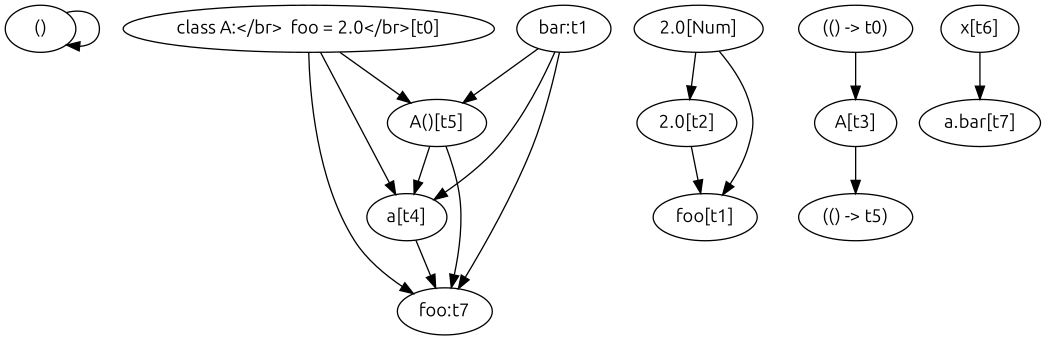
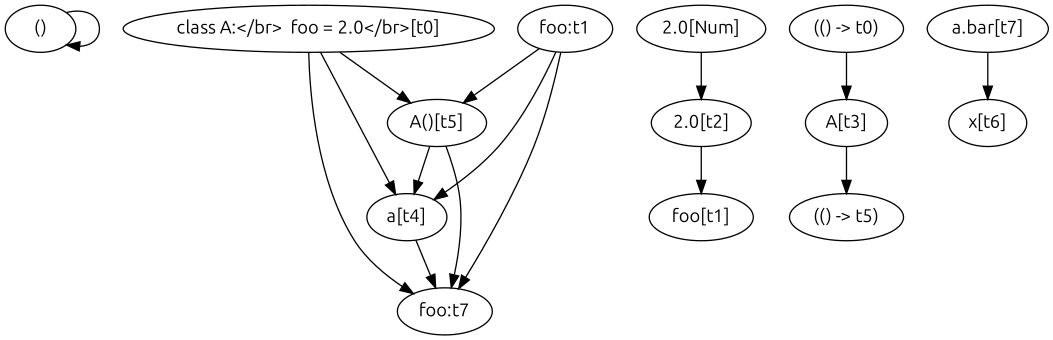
(564, 29) -> (565, 29)
(980, 69) -> (988, 69)
(752, 116) -> none
